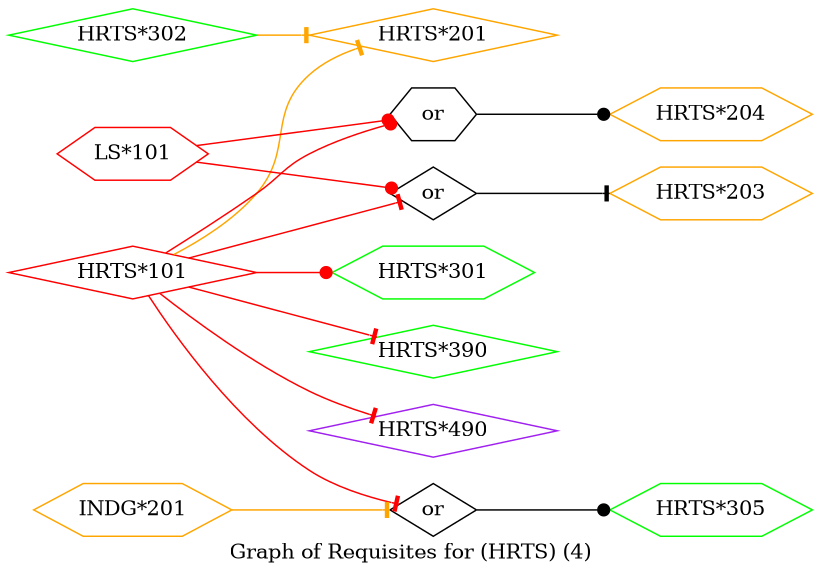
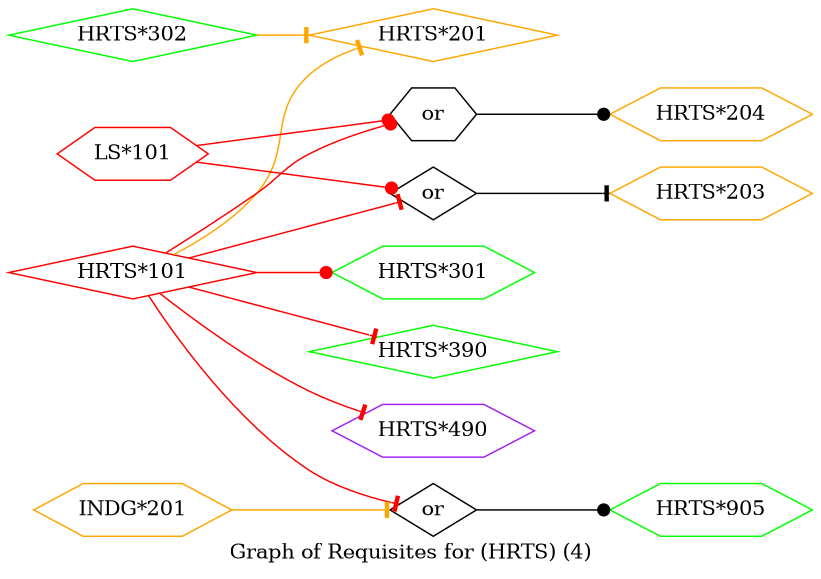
(433, 431) -> (433, 431)
(711, 510) -> (711, 510)
